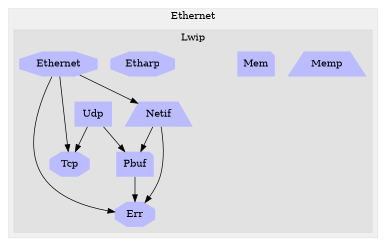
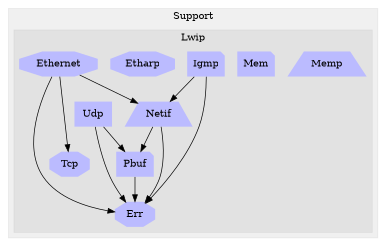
(193, 16) -> (193, 16)
none -> (206, 64)
(83, 136) -> (105, 163)
